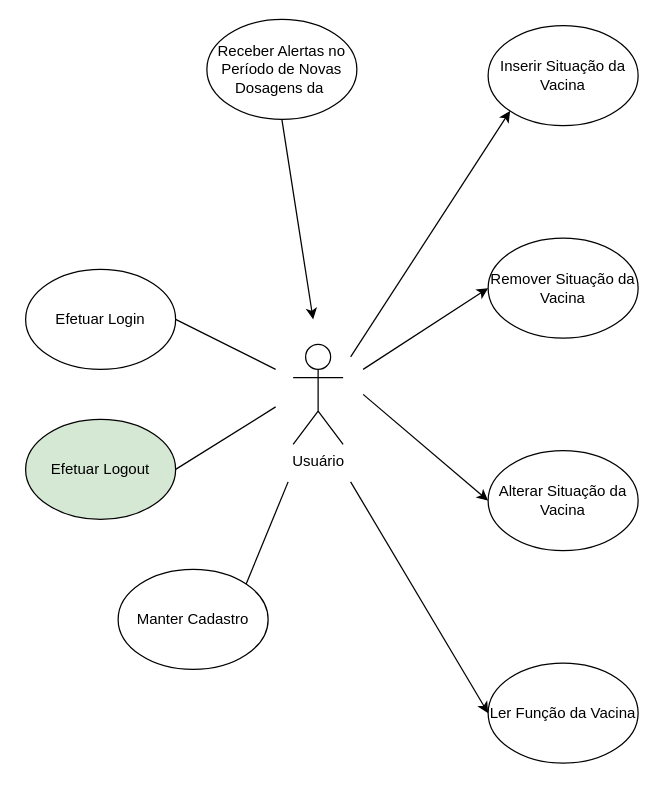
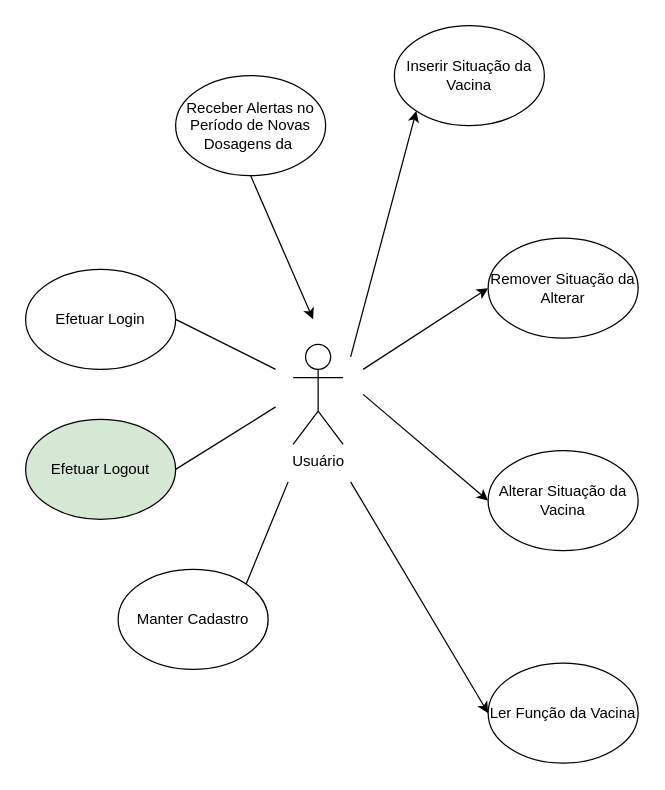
(282, 69) -> (251, 126)
(563, 76) -> (469, 76)
(563, 288) -> (563, 288)
